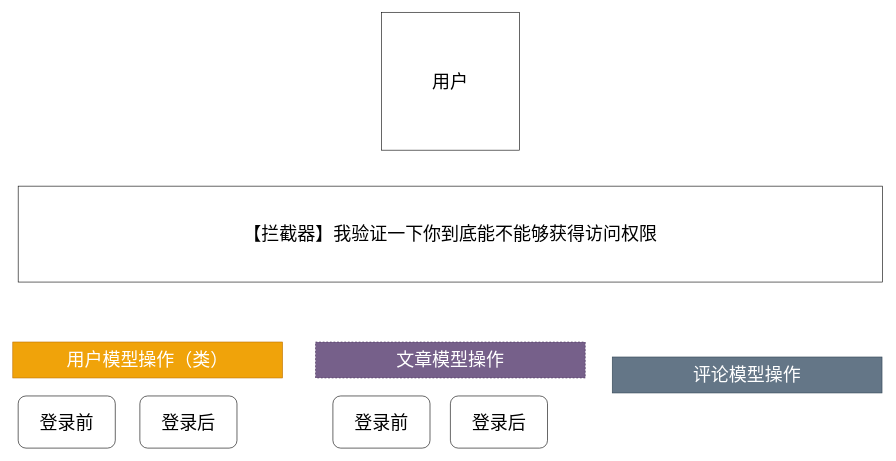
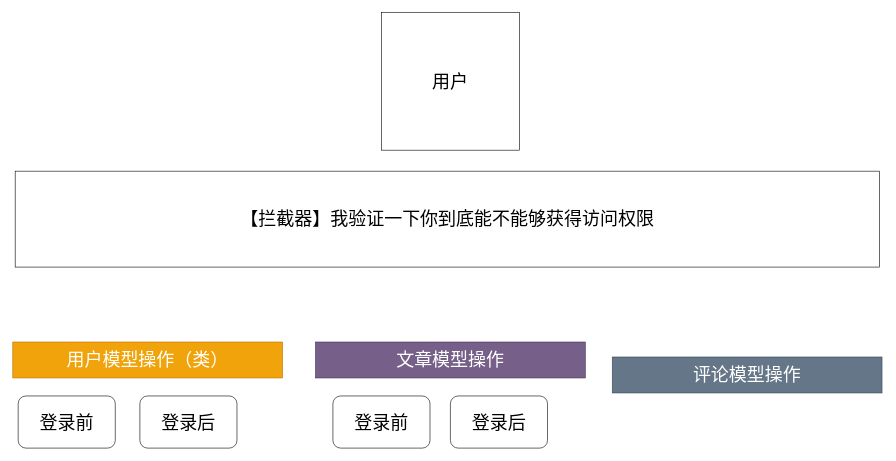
(450, 234) -> (447, 219)
(450, 360) -> (450, 360)
